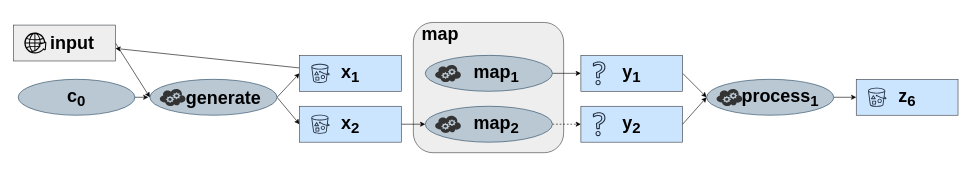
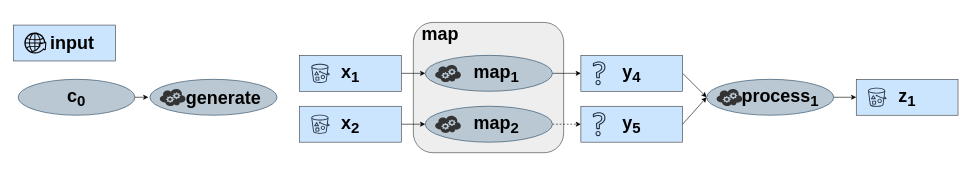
(64, 43) -> (64, 43)
(210, 59) -> (411, 74)
(131, 69) -> none
(632, 74) -> (632, 74)
(282, 92) -> none
(908, 98) -> (908, 98)
(287, 110) -> none
(632, 125) -> (632, 125)
